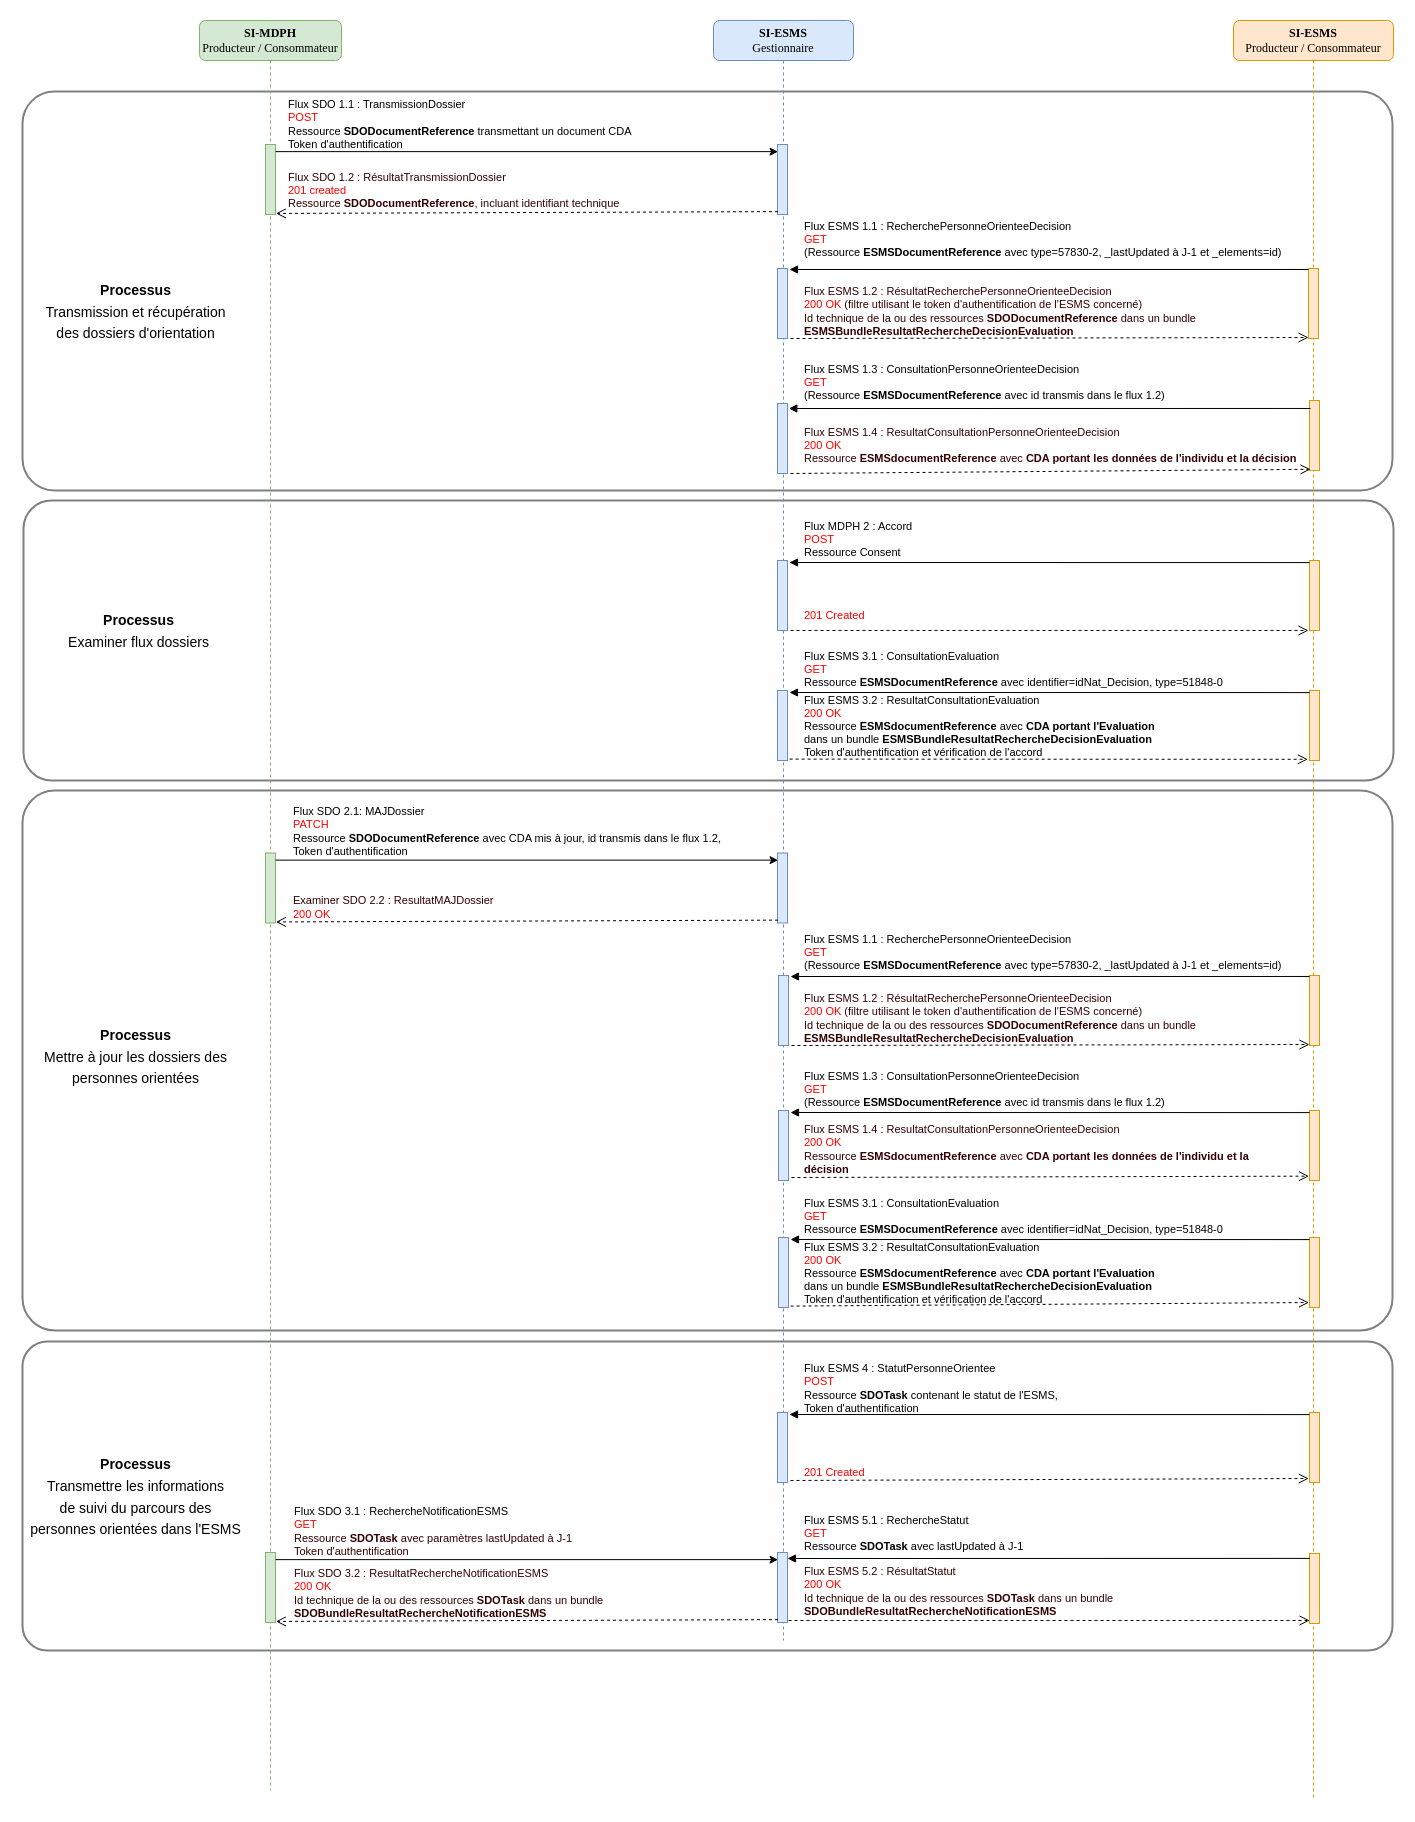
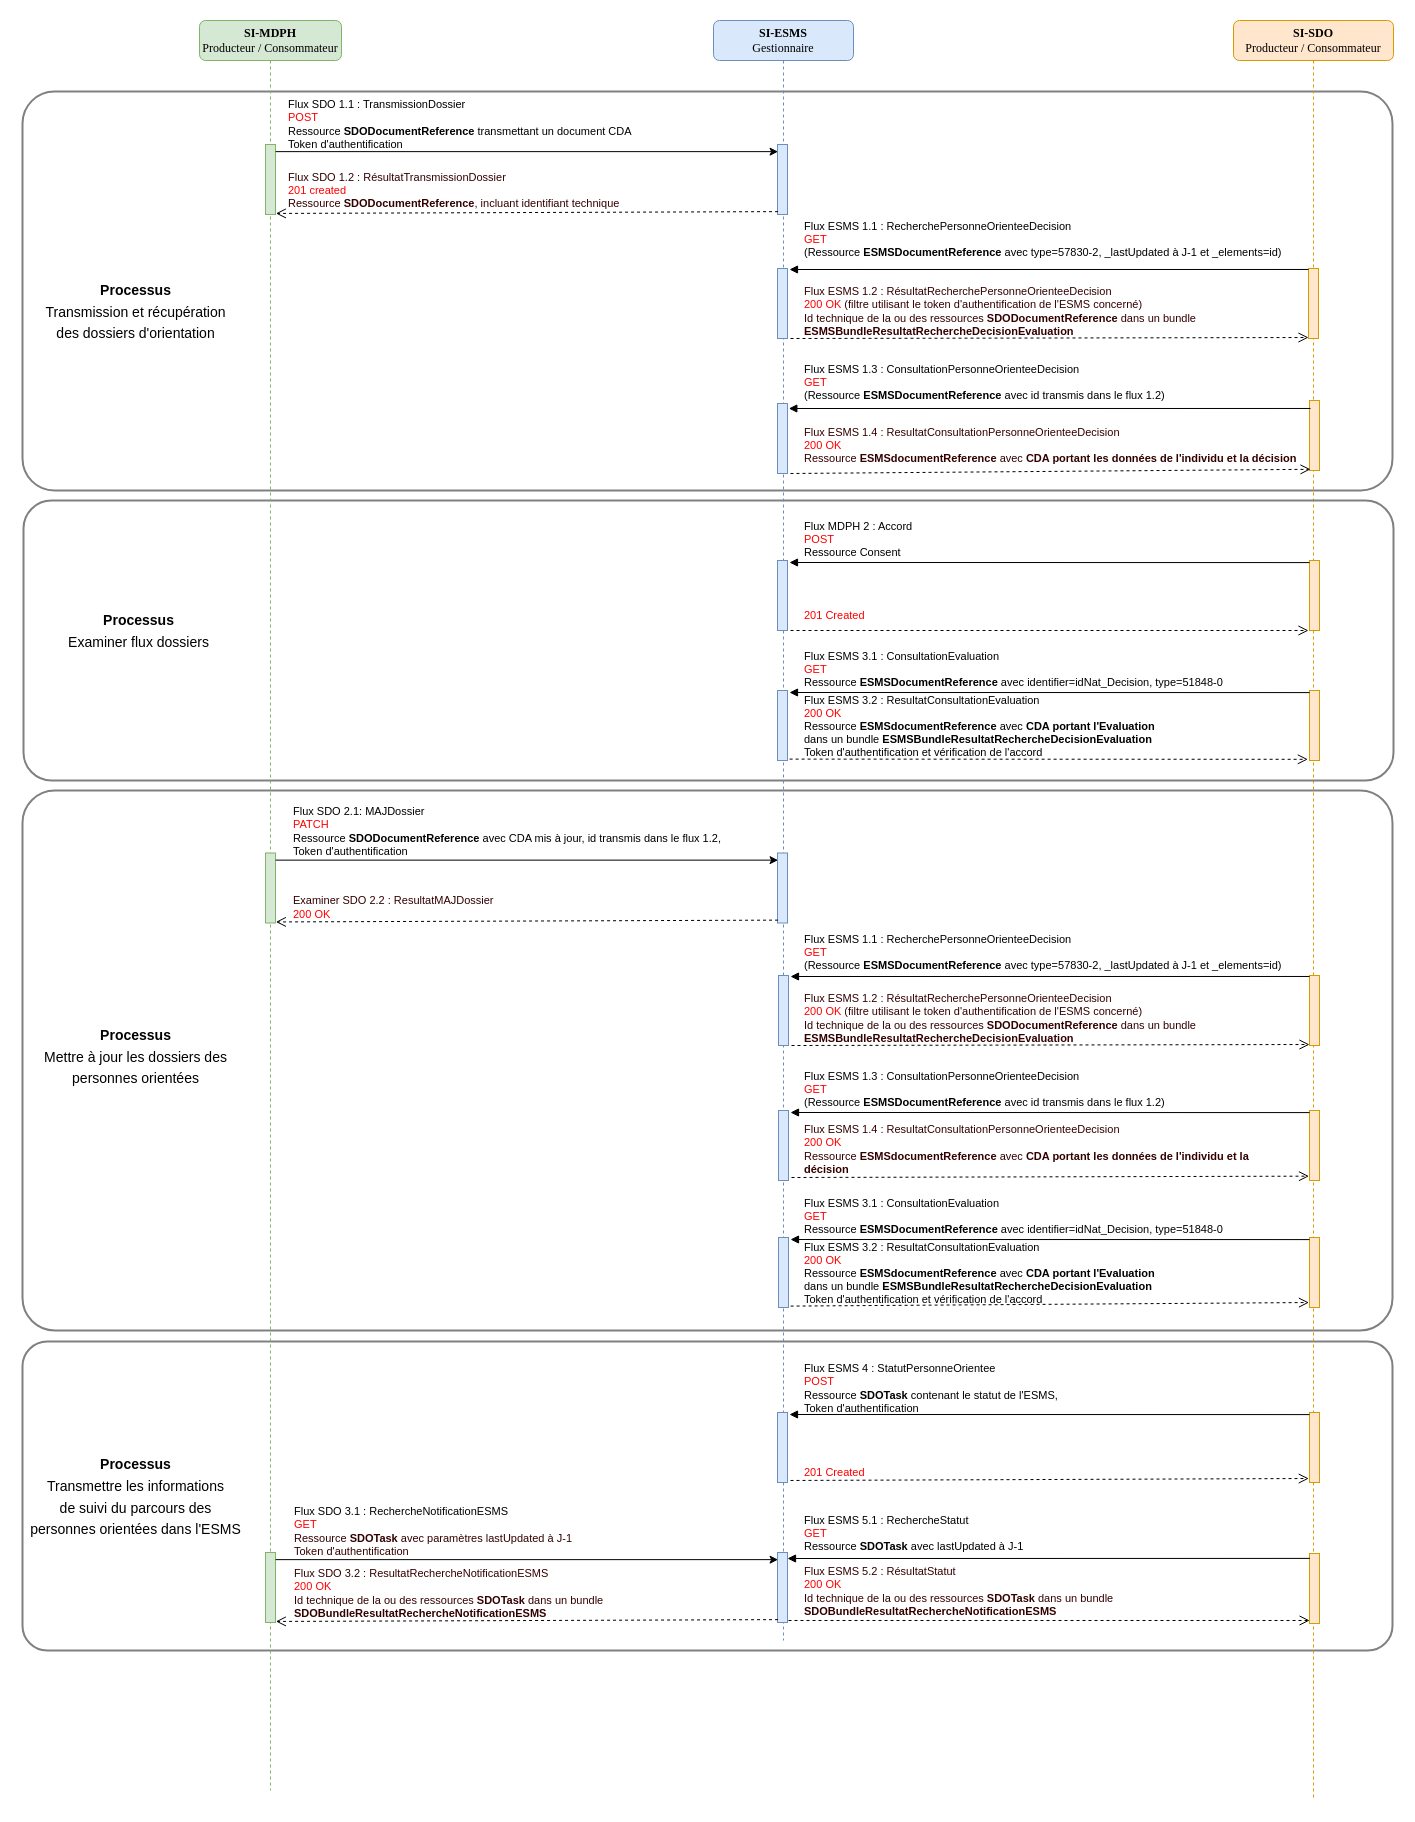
(1314, 41) -> (1314, 41)
